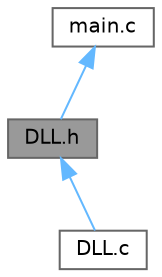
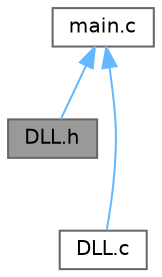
(82, 204) -> (116, 149)
